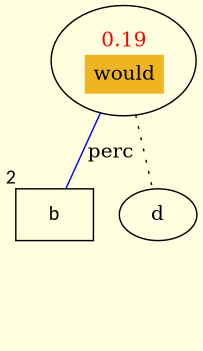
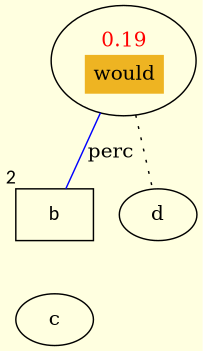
none -> (55, 320)
